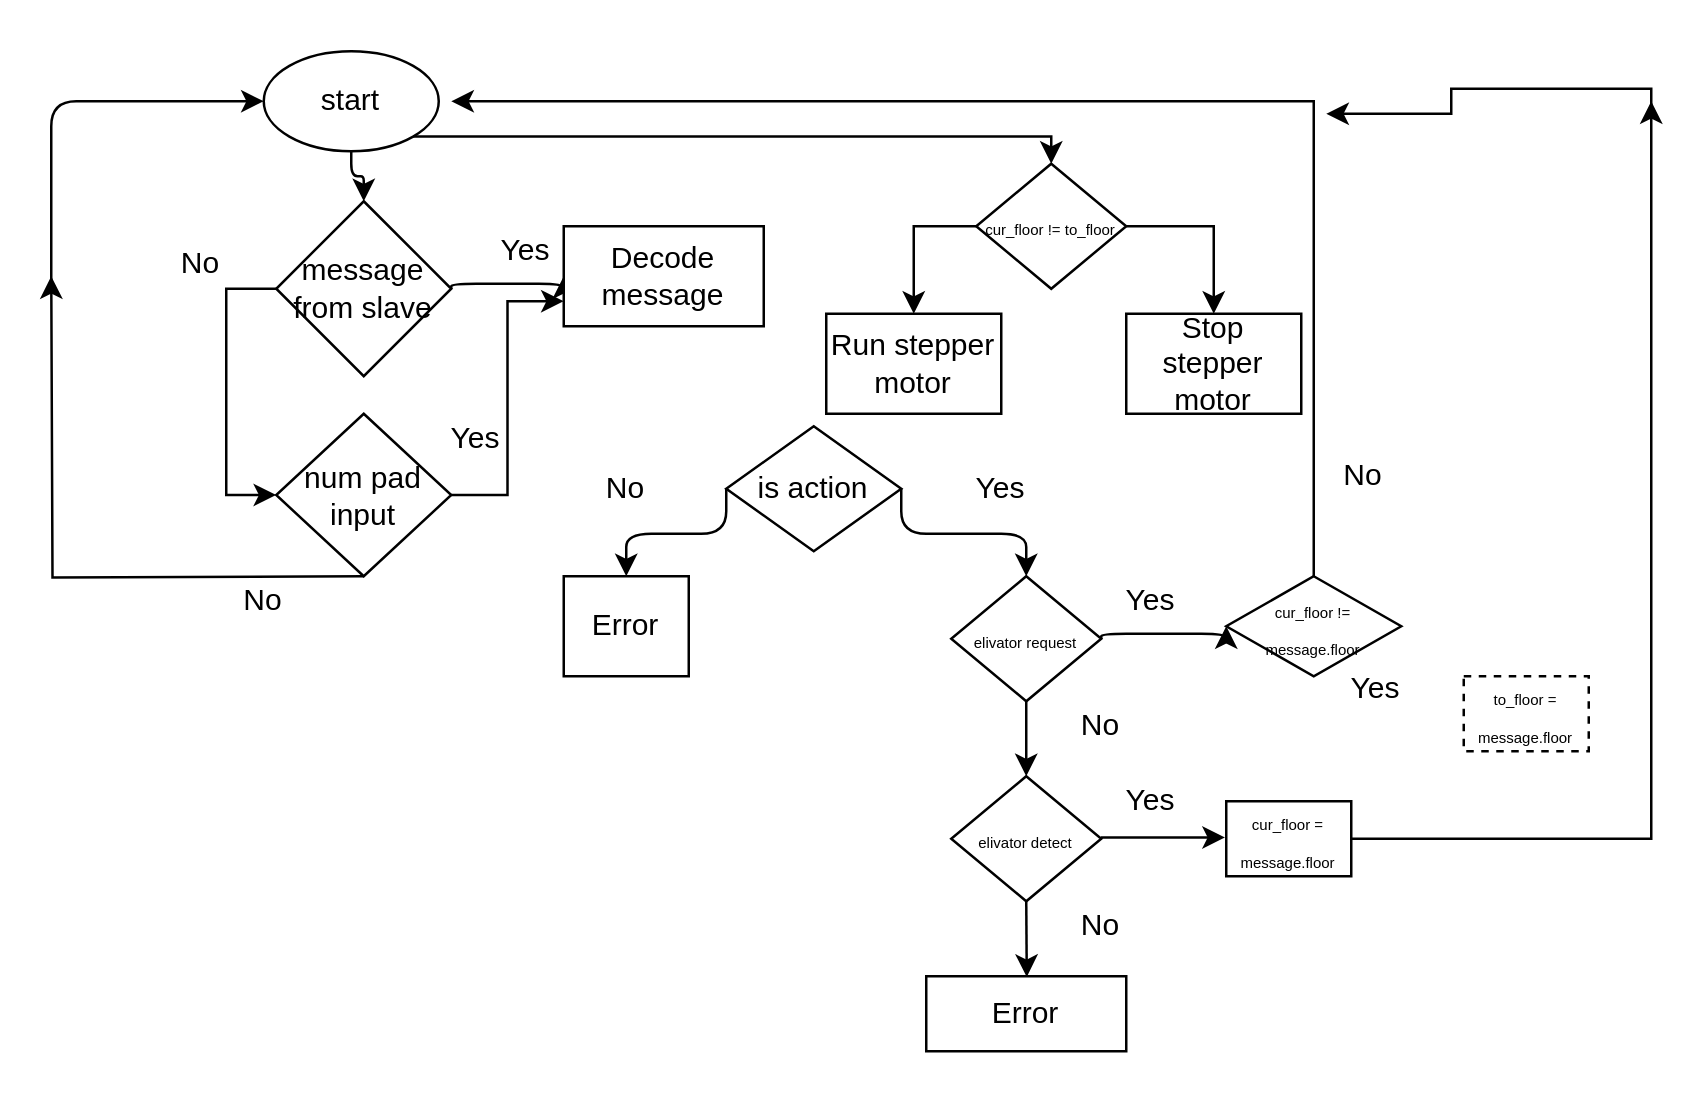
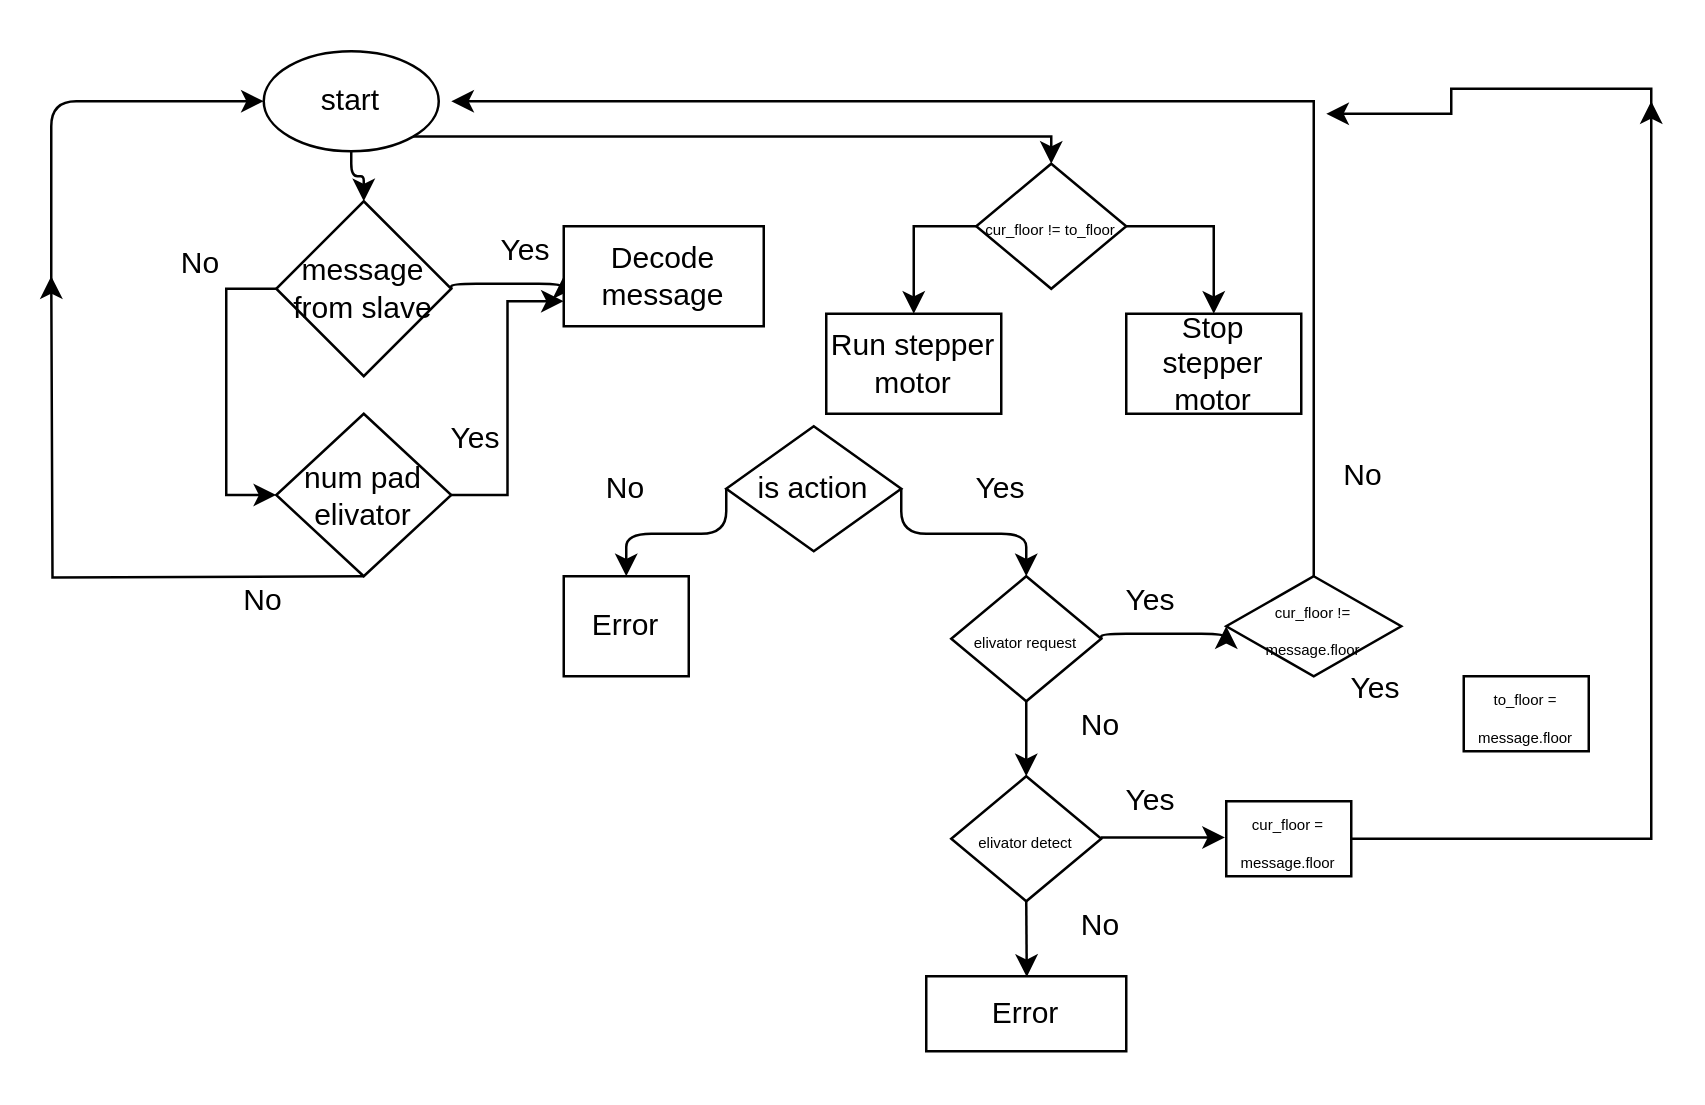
(364, 496) -> (364, 496)
(1526, 714) -> (1526, 714)
